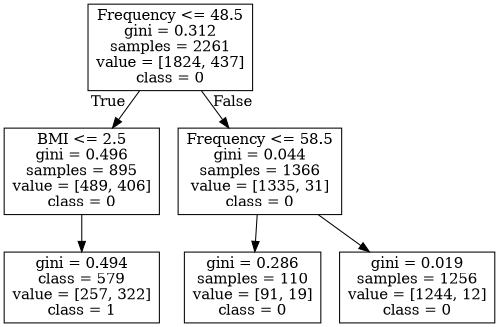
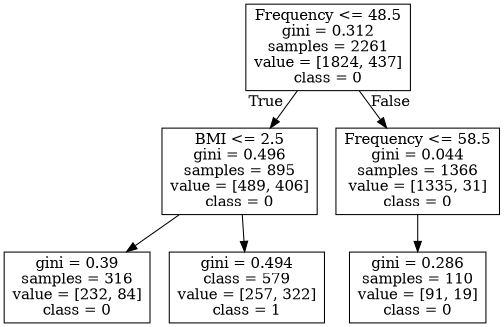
none -> (77, 288)
(417, 288) -> none
